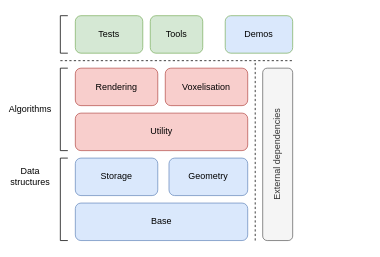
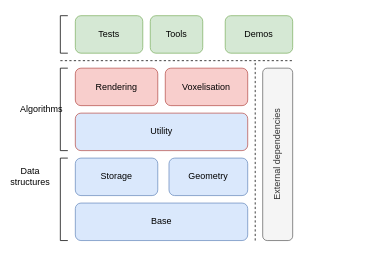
(259, 34) -> (259, 34)
(30, 109) -> (42, 109)
(162, 132) -> (162, 132)
